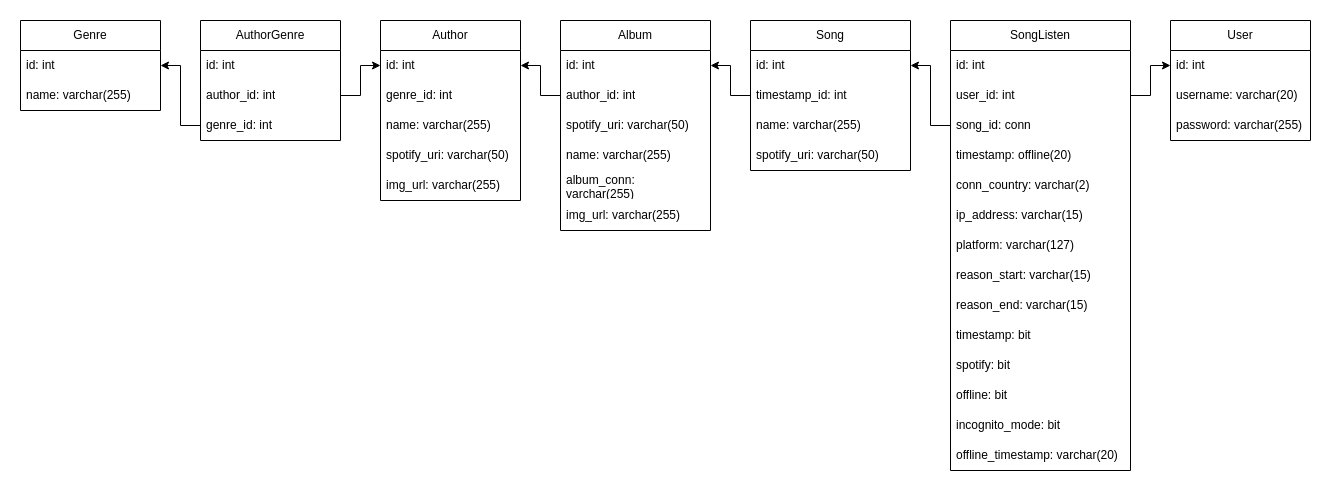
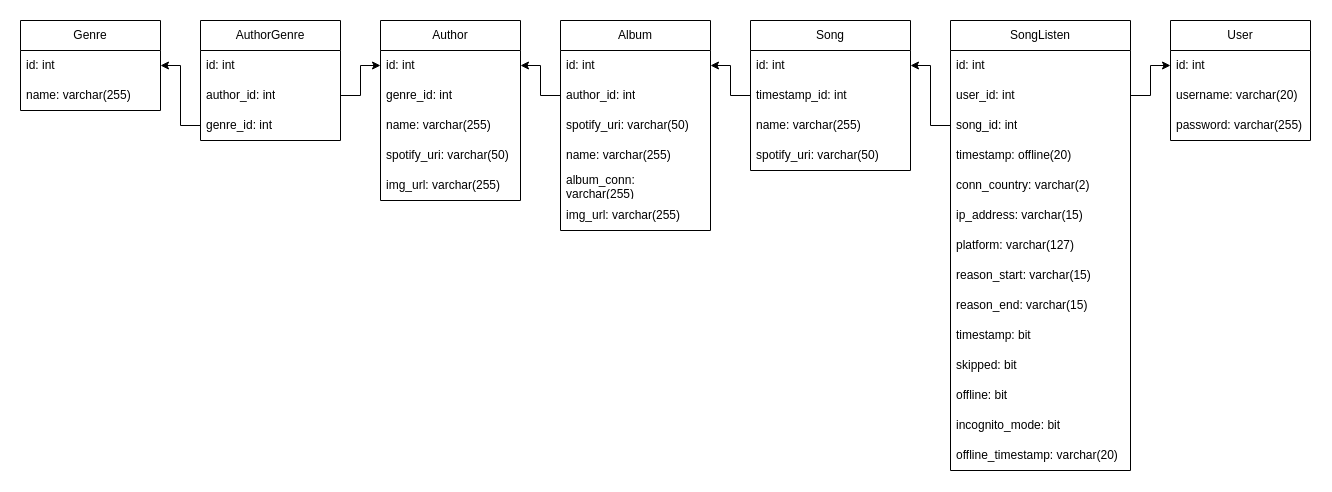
(996, 126) -> (991, 126)
(991, 366) -> (991, 366)
